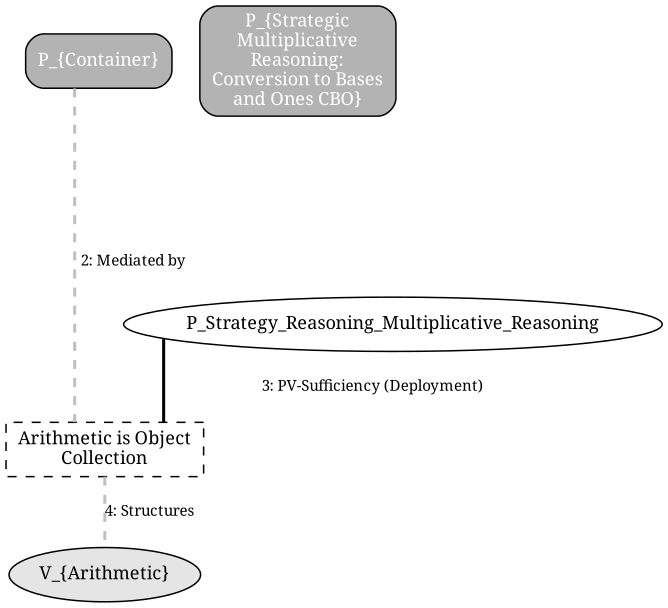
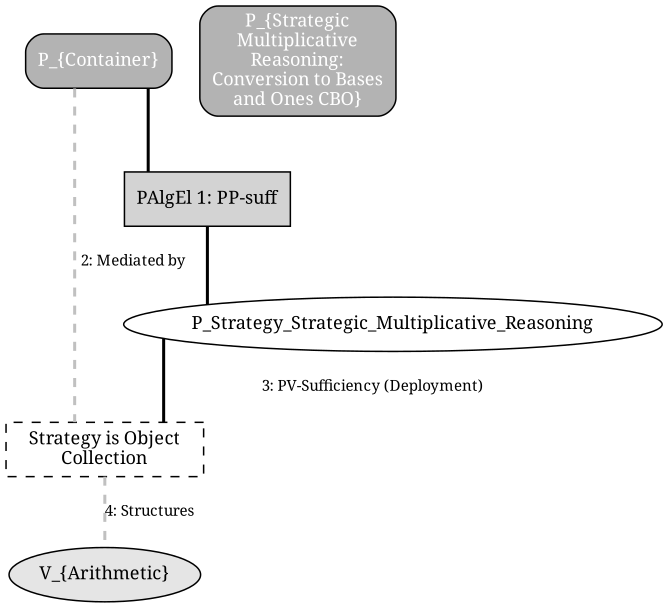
none -> (207, 199)
(393, 324) -> (393, 324)
(105, 449) -> (105, 449)
